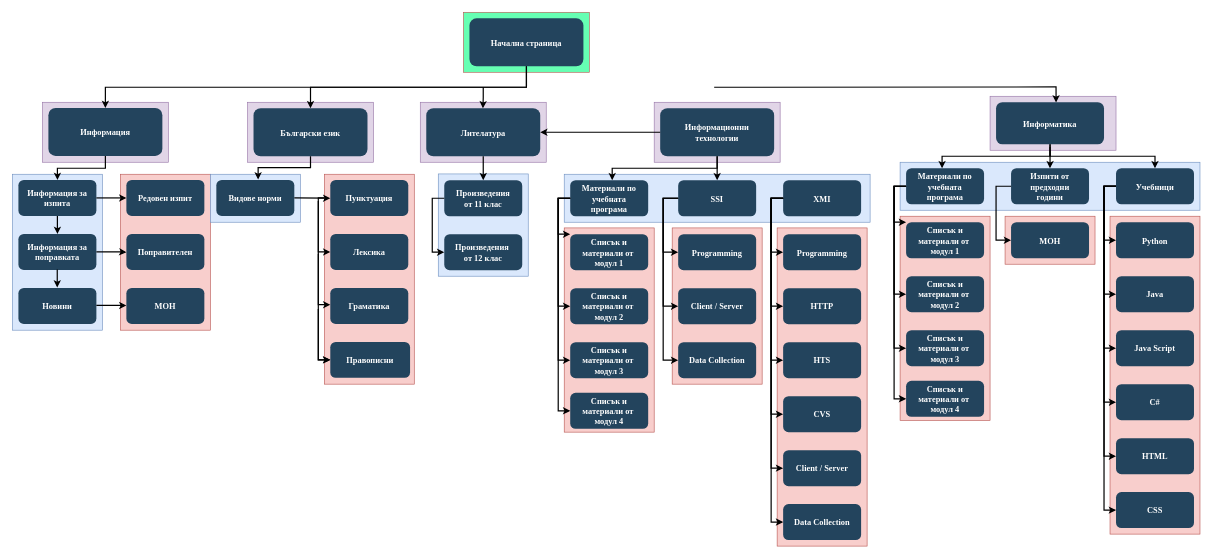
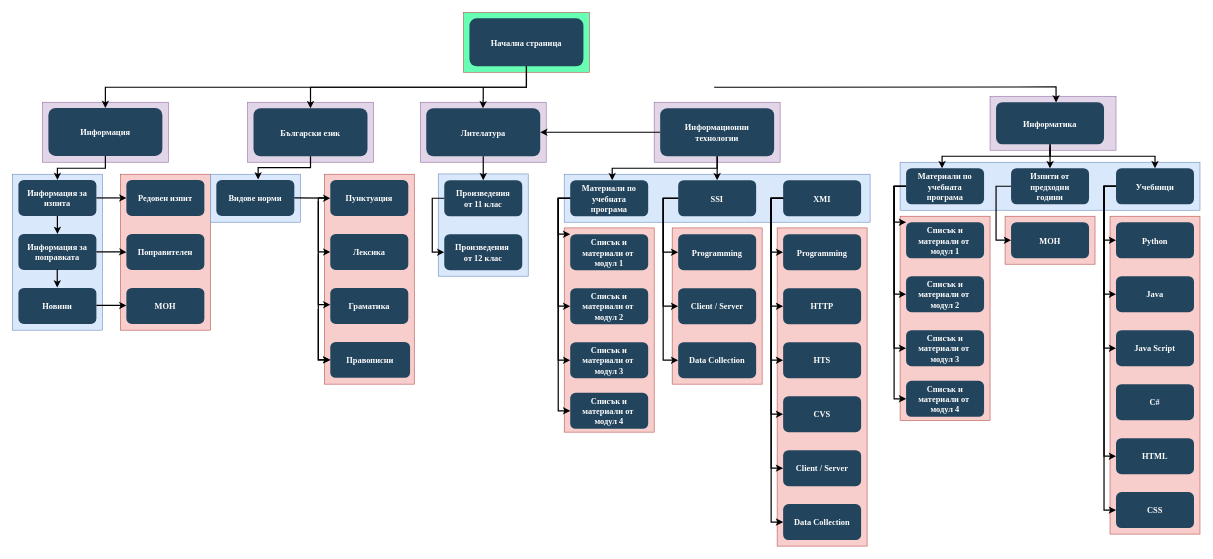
(1108, 402) -> none
